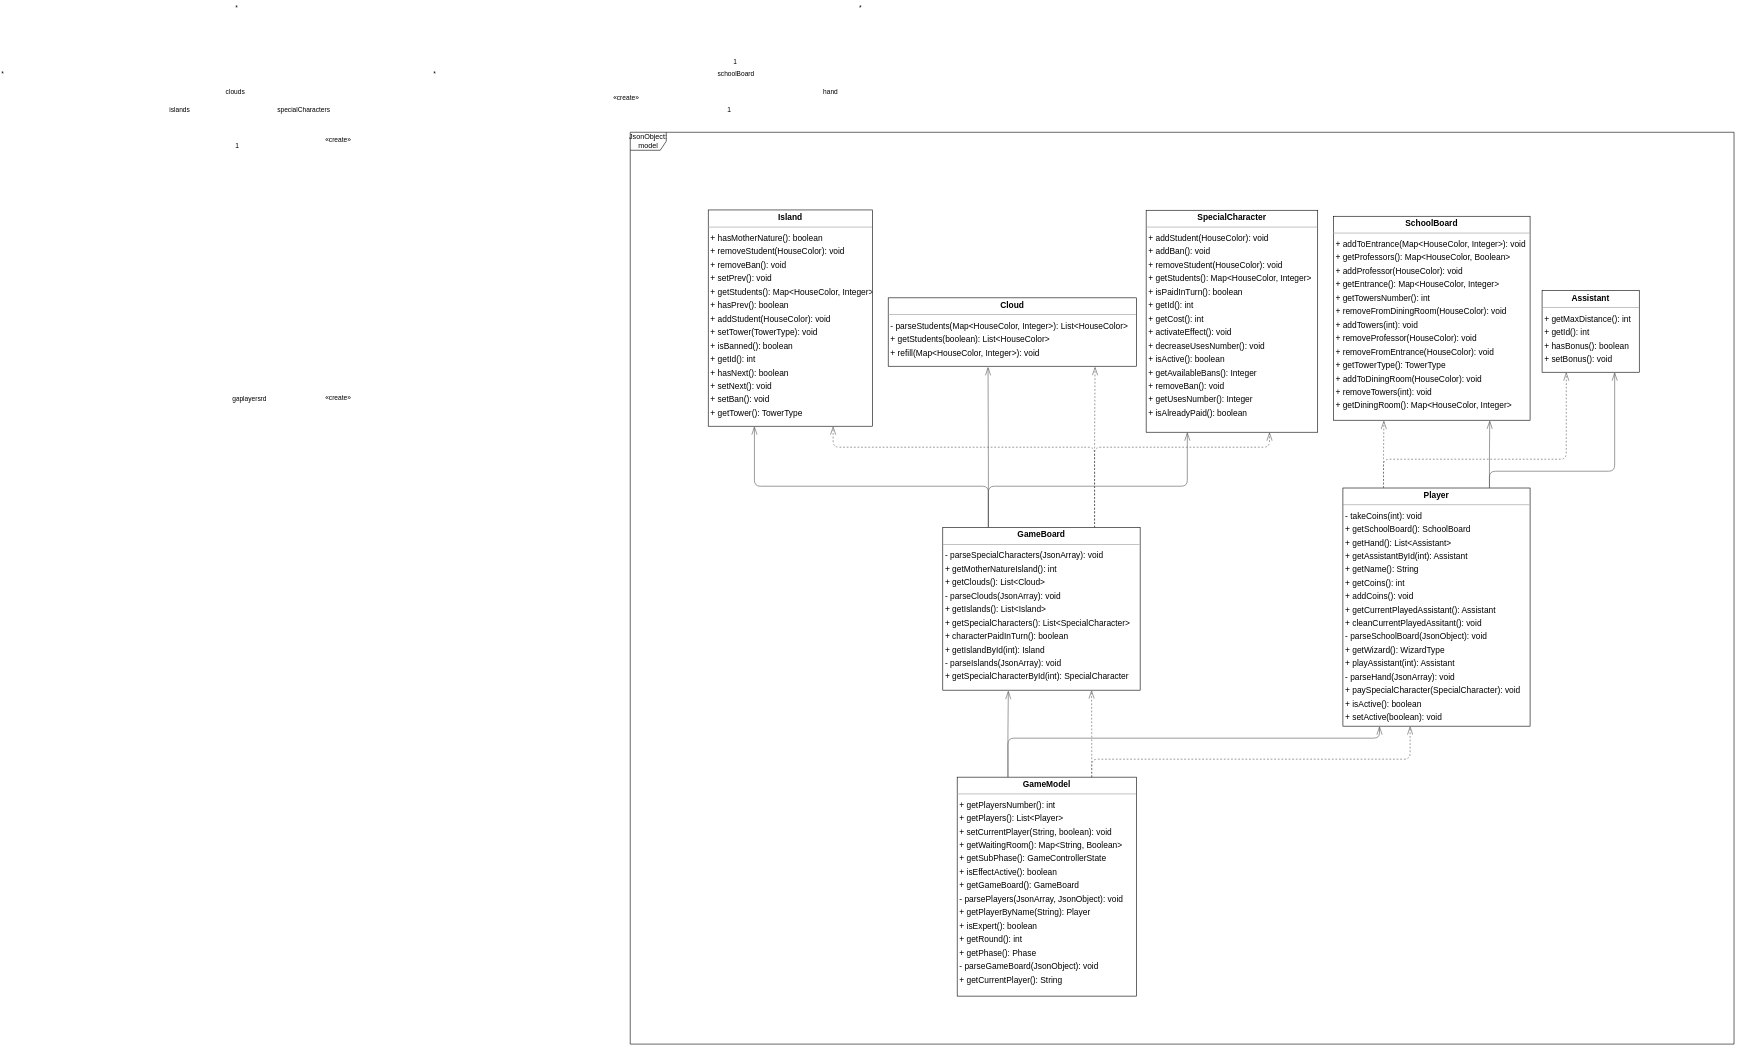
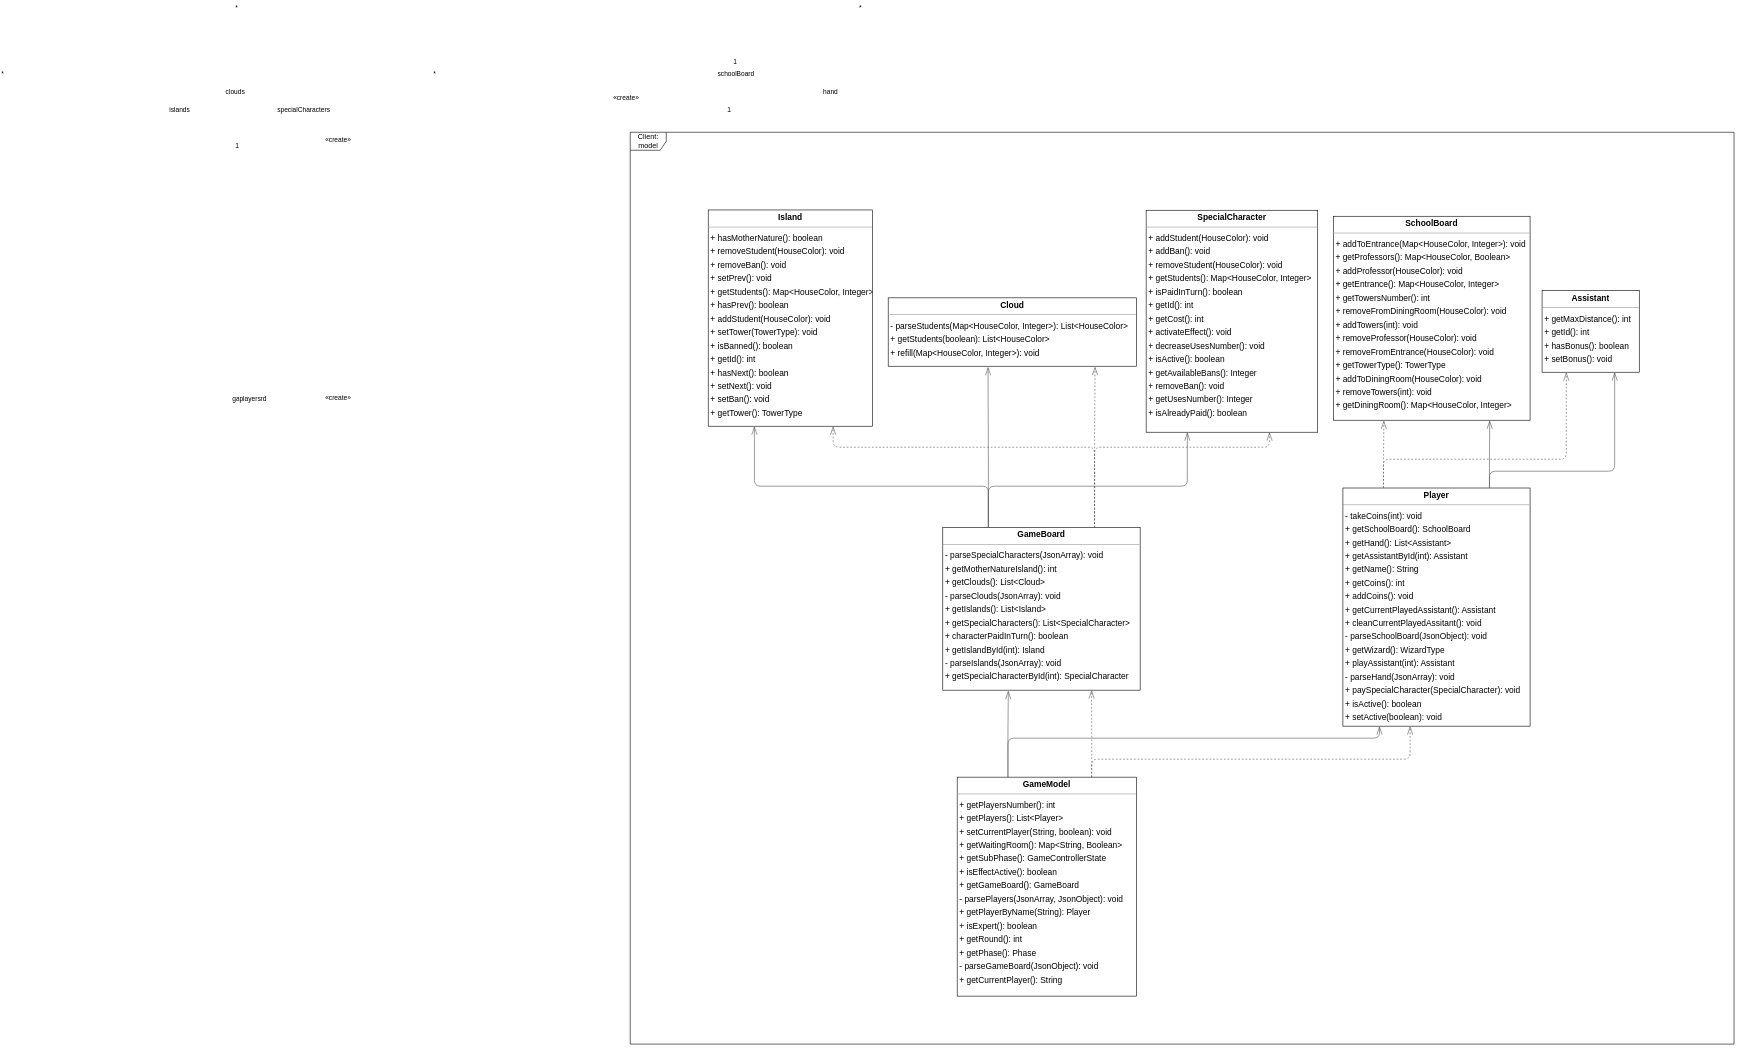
(648, 141) -> (648, 141)
